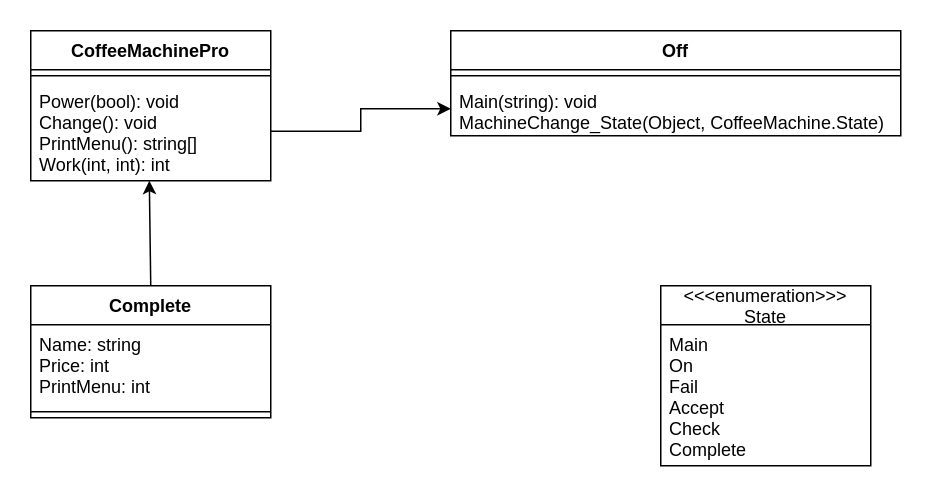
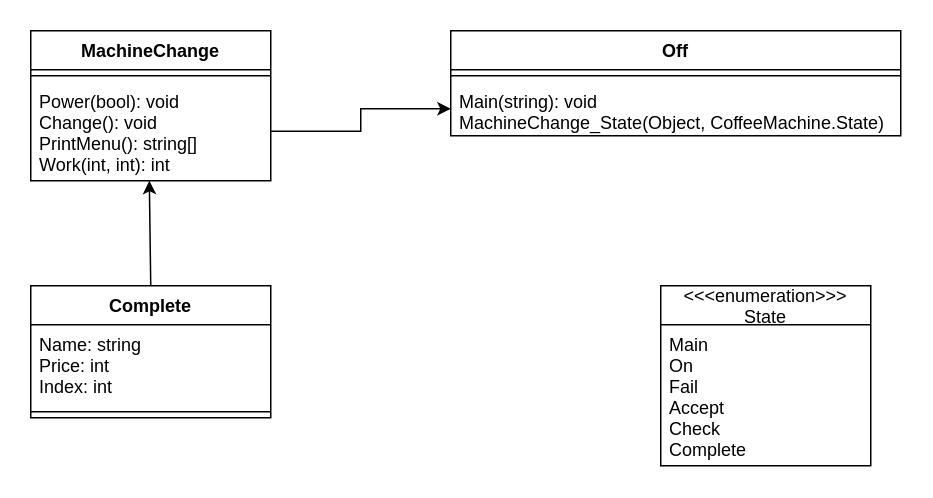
(150, 51) -> (150, 51)
(92, 345) -> (92, 345)
